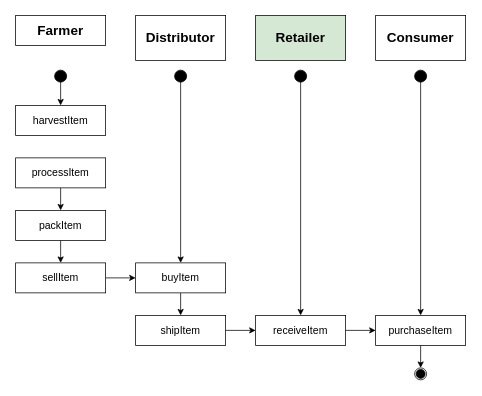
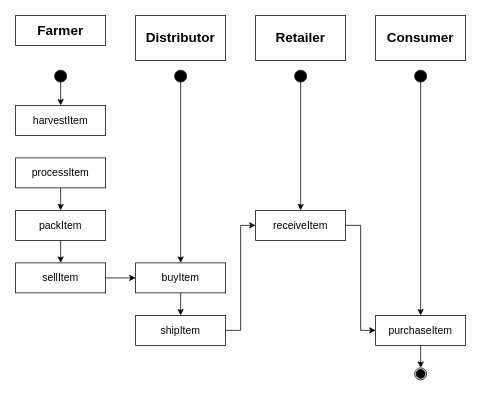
(300, 38) -> (300, 38)
(300, 330) -> (300, 225)
